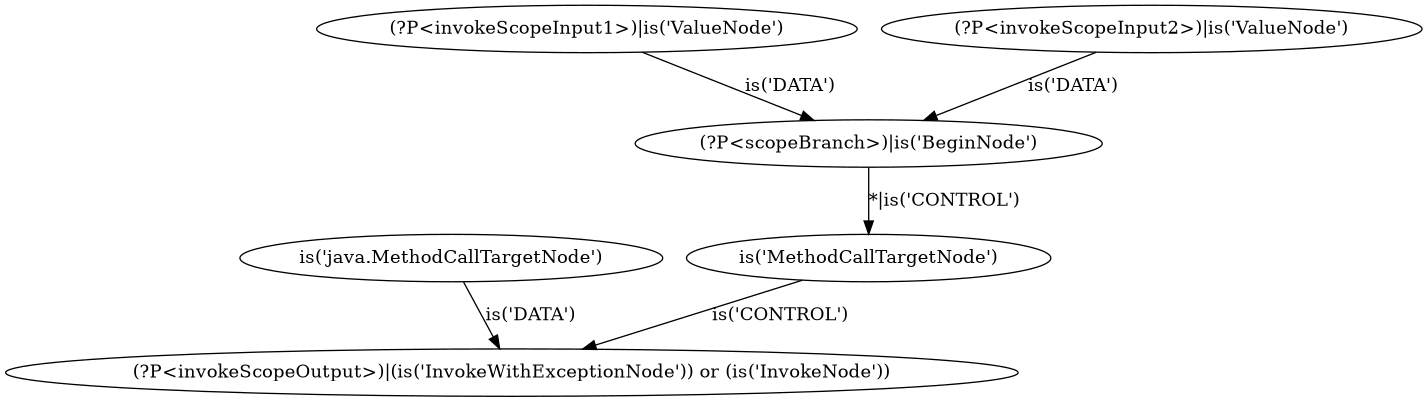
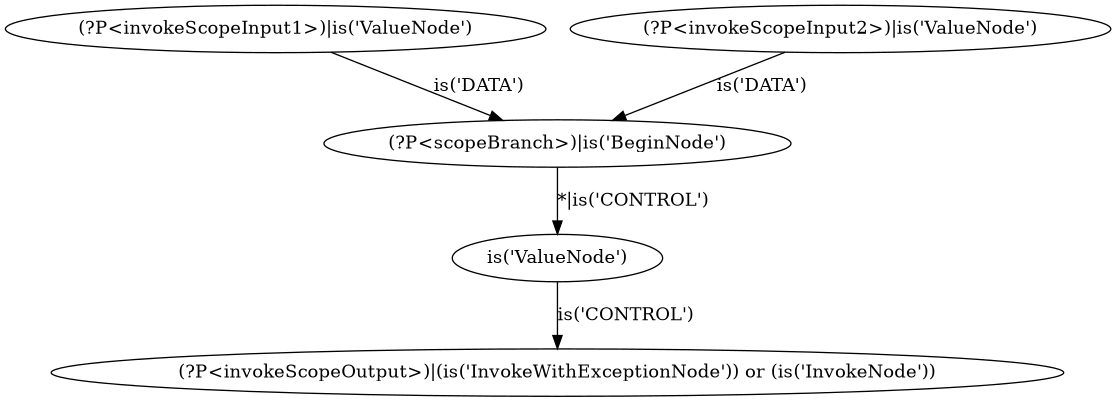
(451, 258) -> none
(869, 258) -> (557, 258)
